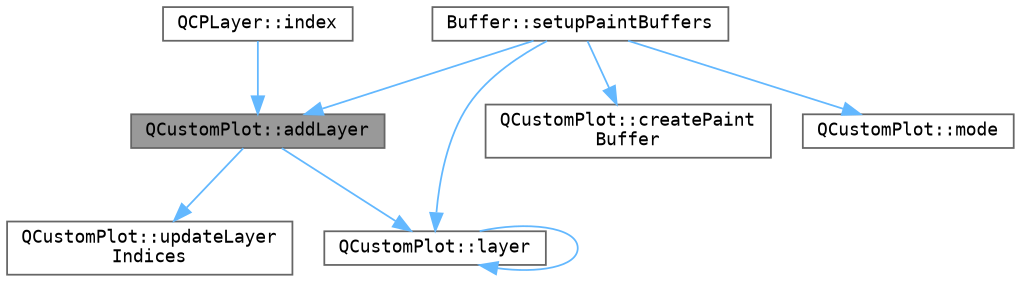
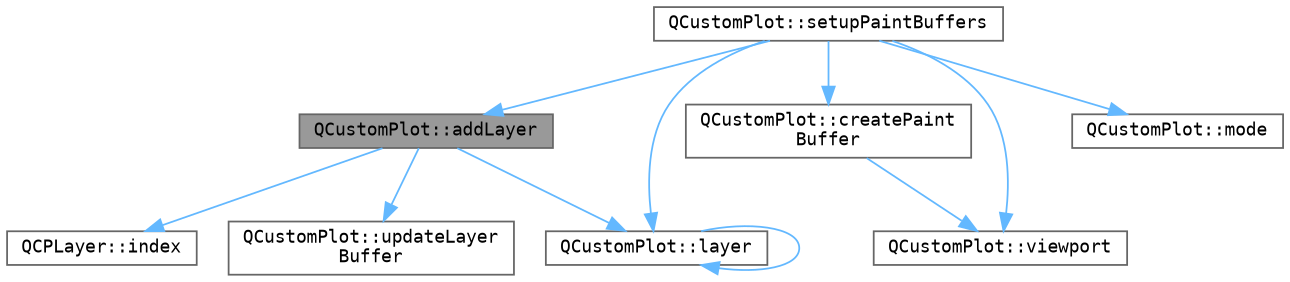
(580, 24) -> (829, 24)
(258, 68) -> (272, 187)
(150, 248) -> (371, 248)
none -> (1000, 248)
